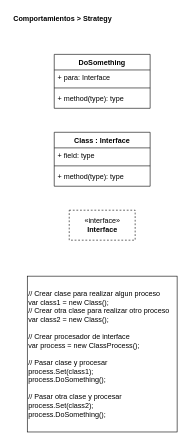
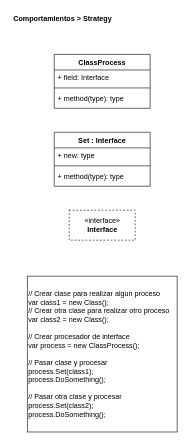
(102, 62) -> (102, 62)
(89, 78) -> (89, 78)
(102, 140) -> (102, 140)
(79, 156) -> (77, 156)
